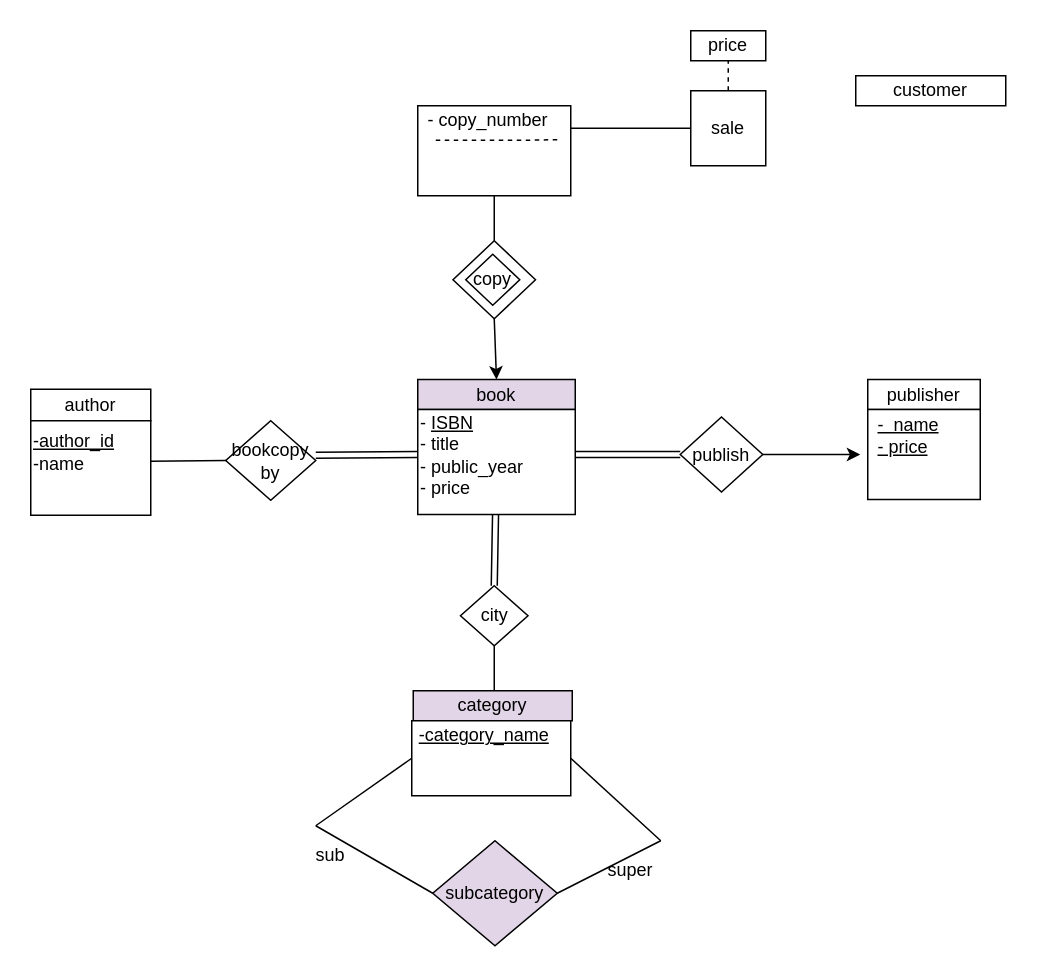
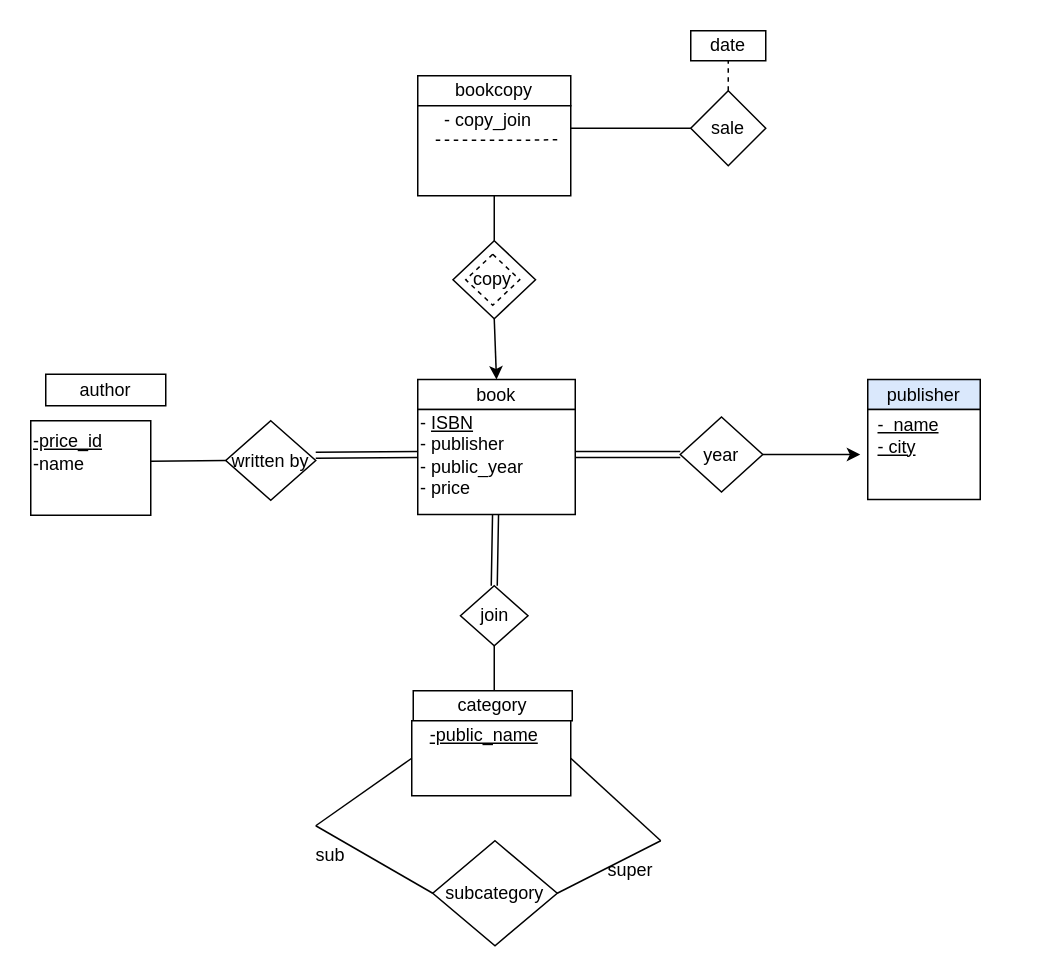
(728, 46) -> (728, 46)
none -> (494, 91)
(931, 91) -> none
(488, 121) -> (488, 121)
(728, 128) -> (728, 128)
(493, 280) -> (493, 280)
(497, 395) -> (497, 395)
(924, 395) -> (924, 395)
(91, 405) -> (106, 390)
(911, 436) -> (911, 436)
(82, 452) -> (74, 452)
(479, 455) -> (479, 455)
(722, 455) -> (722, 455)
(271, 461) -> (271, 461)
(495, 616) -> (495, 616)
(493, 706) -> (493, 706)
(485, 736) -> (485, 736)
(495, 893) -> (495, 893)
